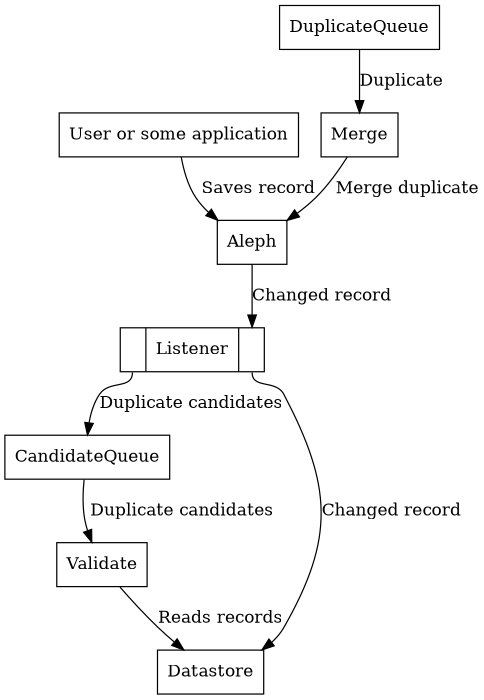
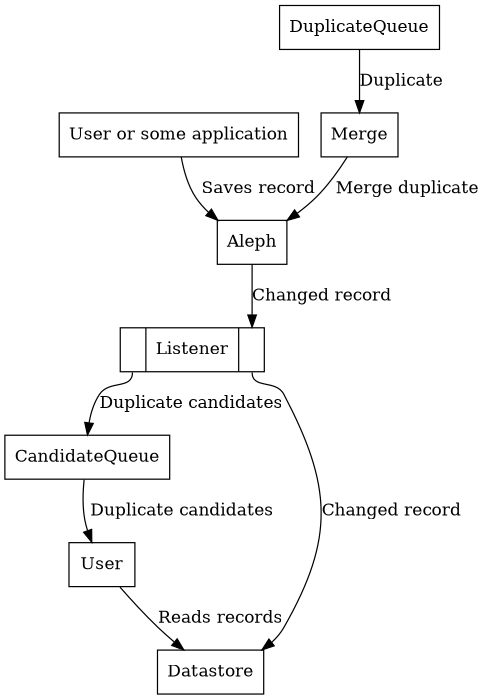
(102, 565) -> (102, 565)
